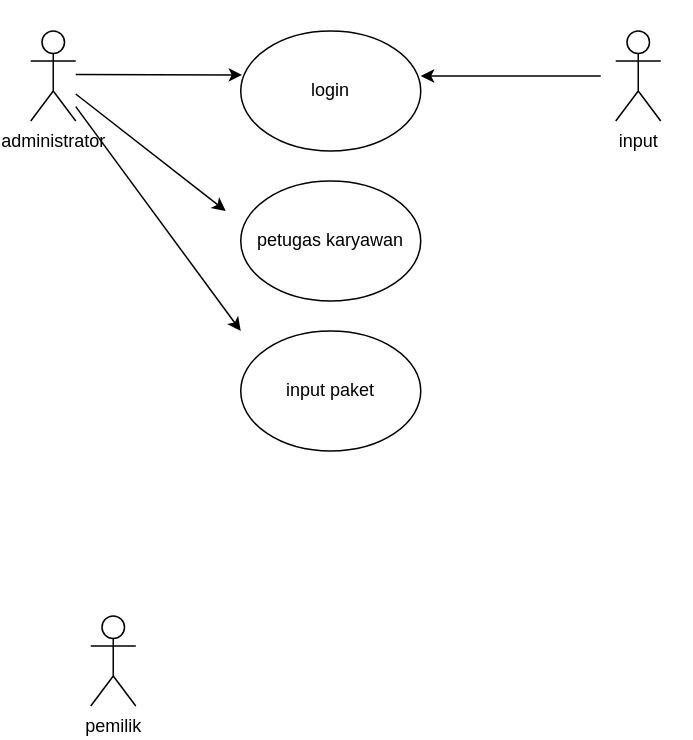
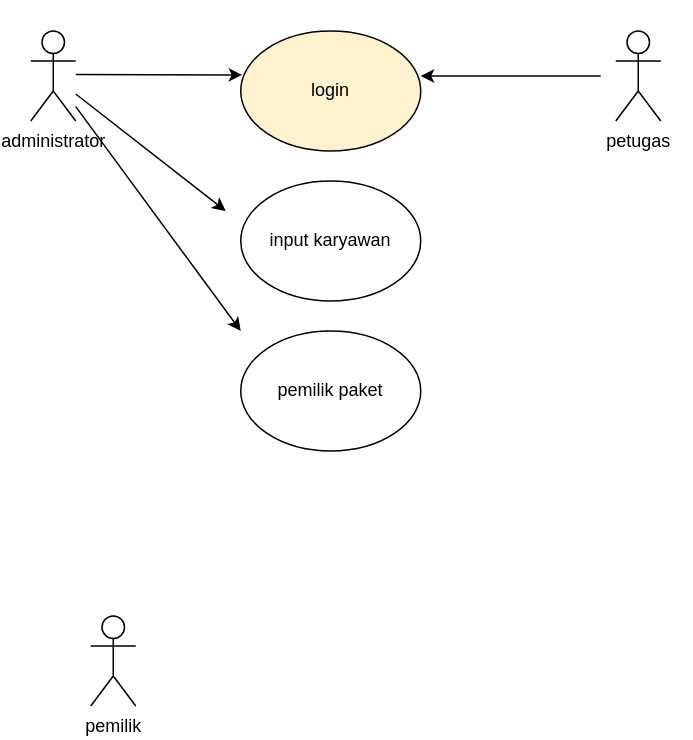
(331, 91) -> (331, 91)
(639, 142) -> (639, 142)
(331, 241) -> (331, 241)
(331, 391) -> (331, 391)
